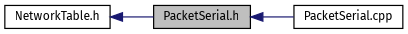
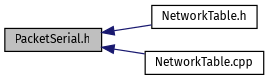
(138, 17) -> (133, 28)
(348, 17) -> (204, 63)
